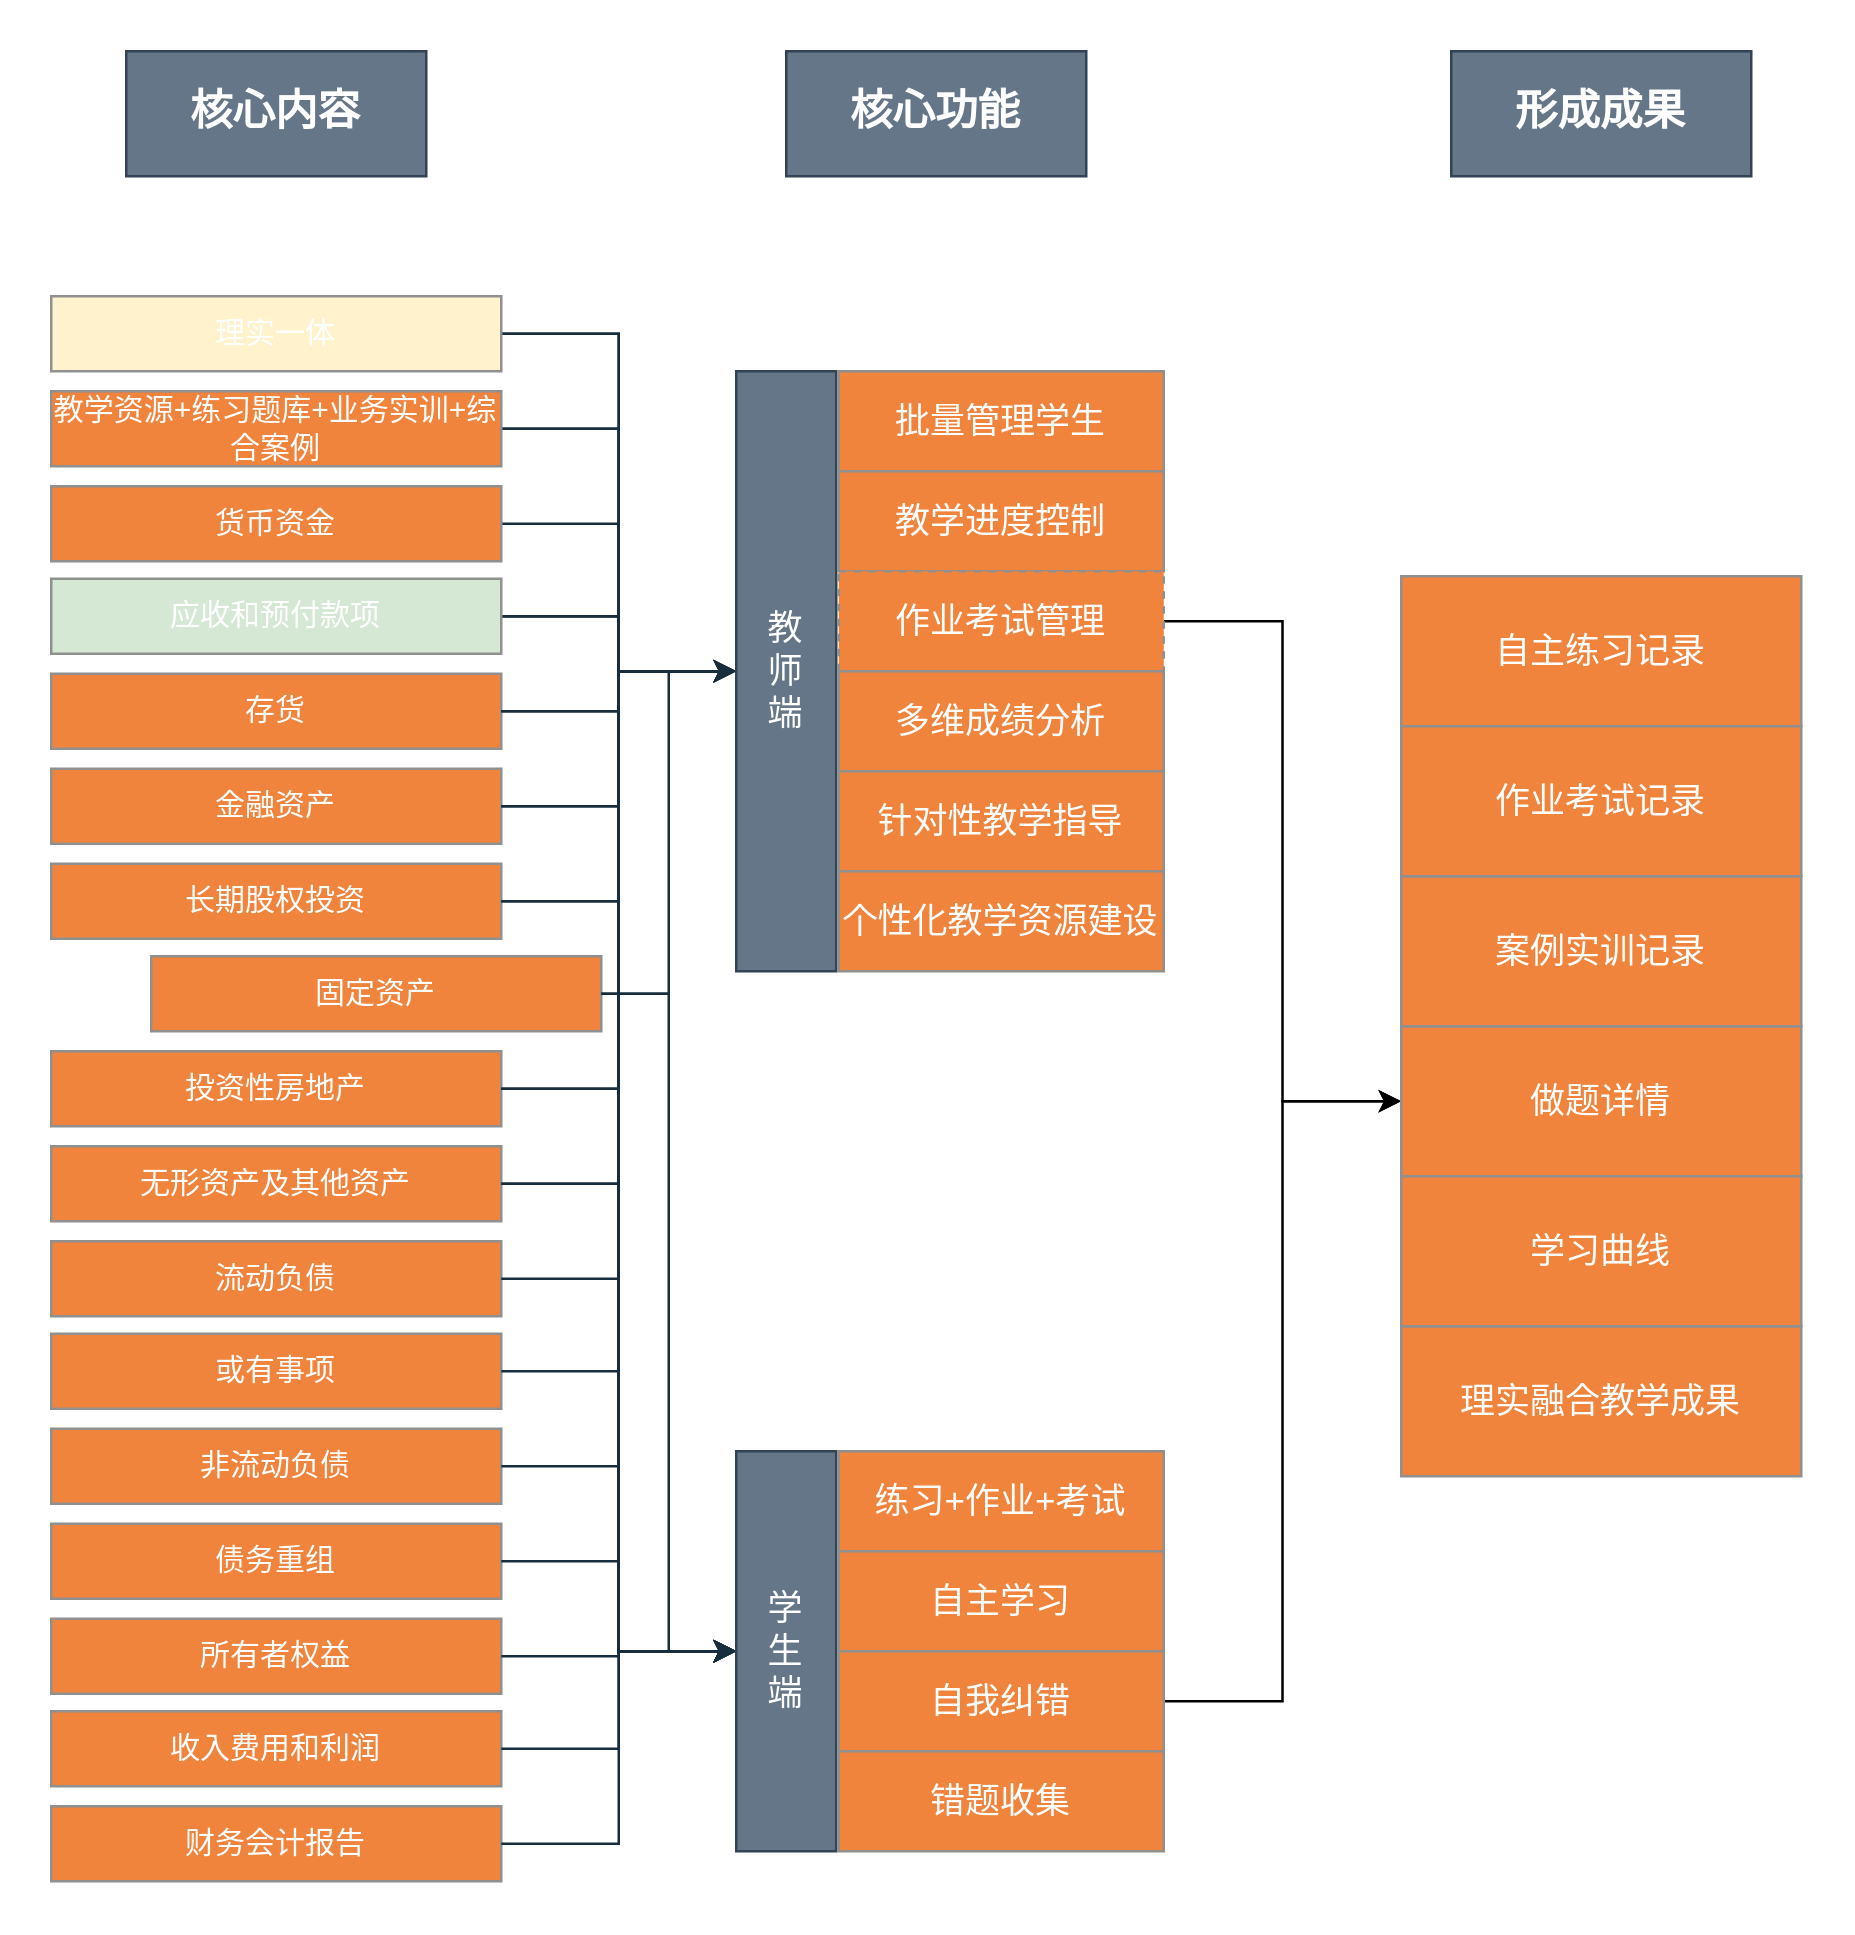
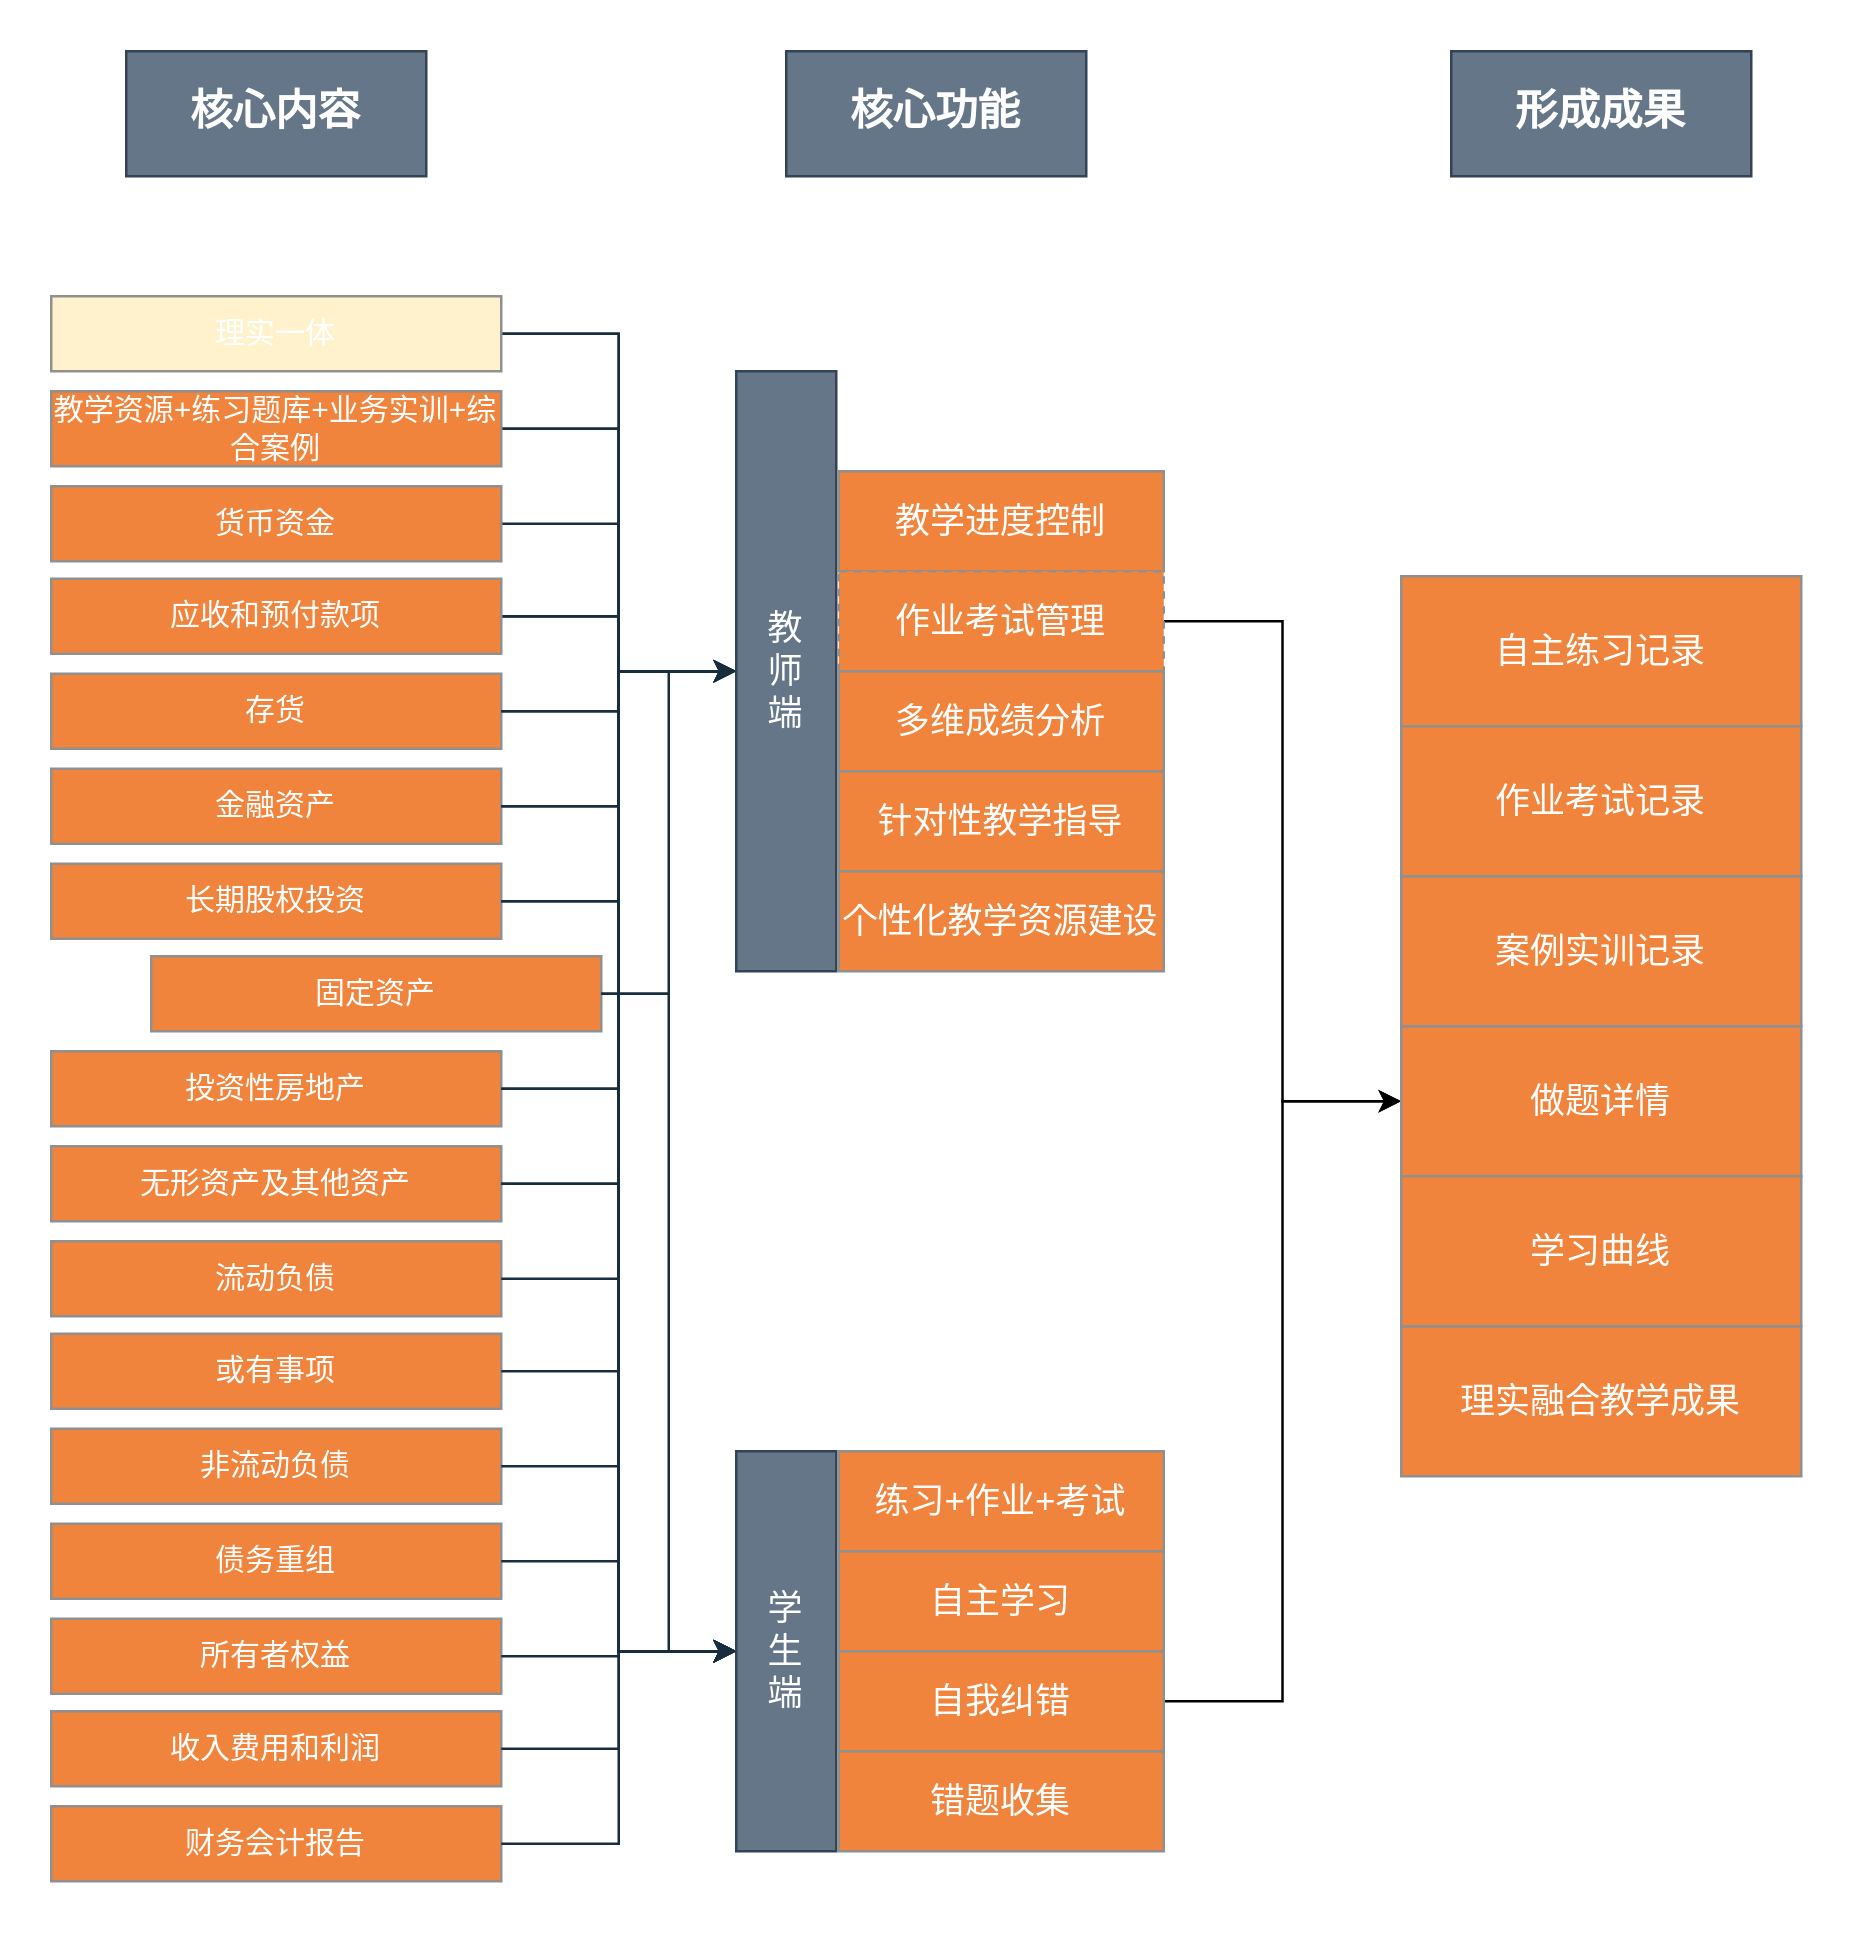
(1001, 421) -> none
(276, 616) -> (276, 616)
